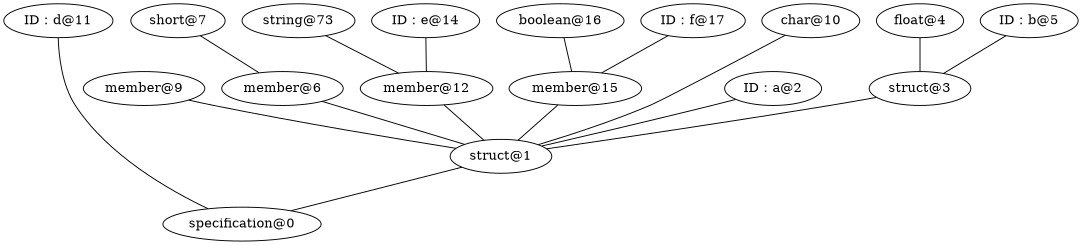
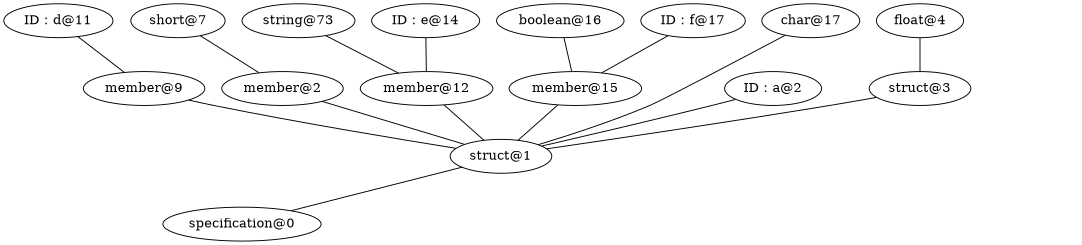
(811, 21) -> (811, 21)
(1029, 21) -> none
(282, 89) -> (282, 89)
(108, 143) -> (101, 55)
